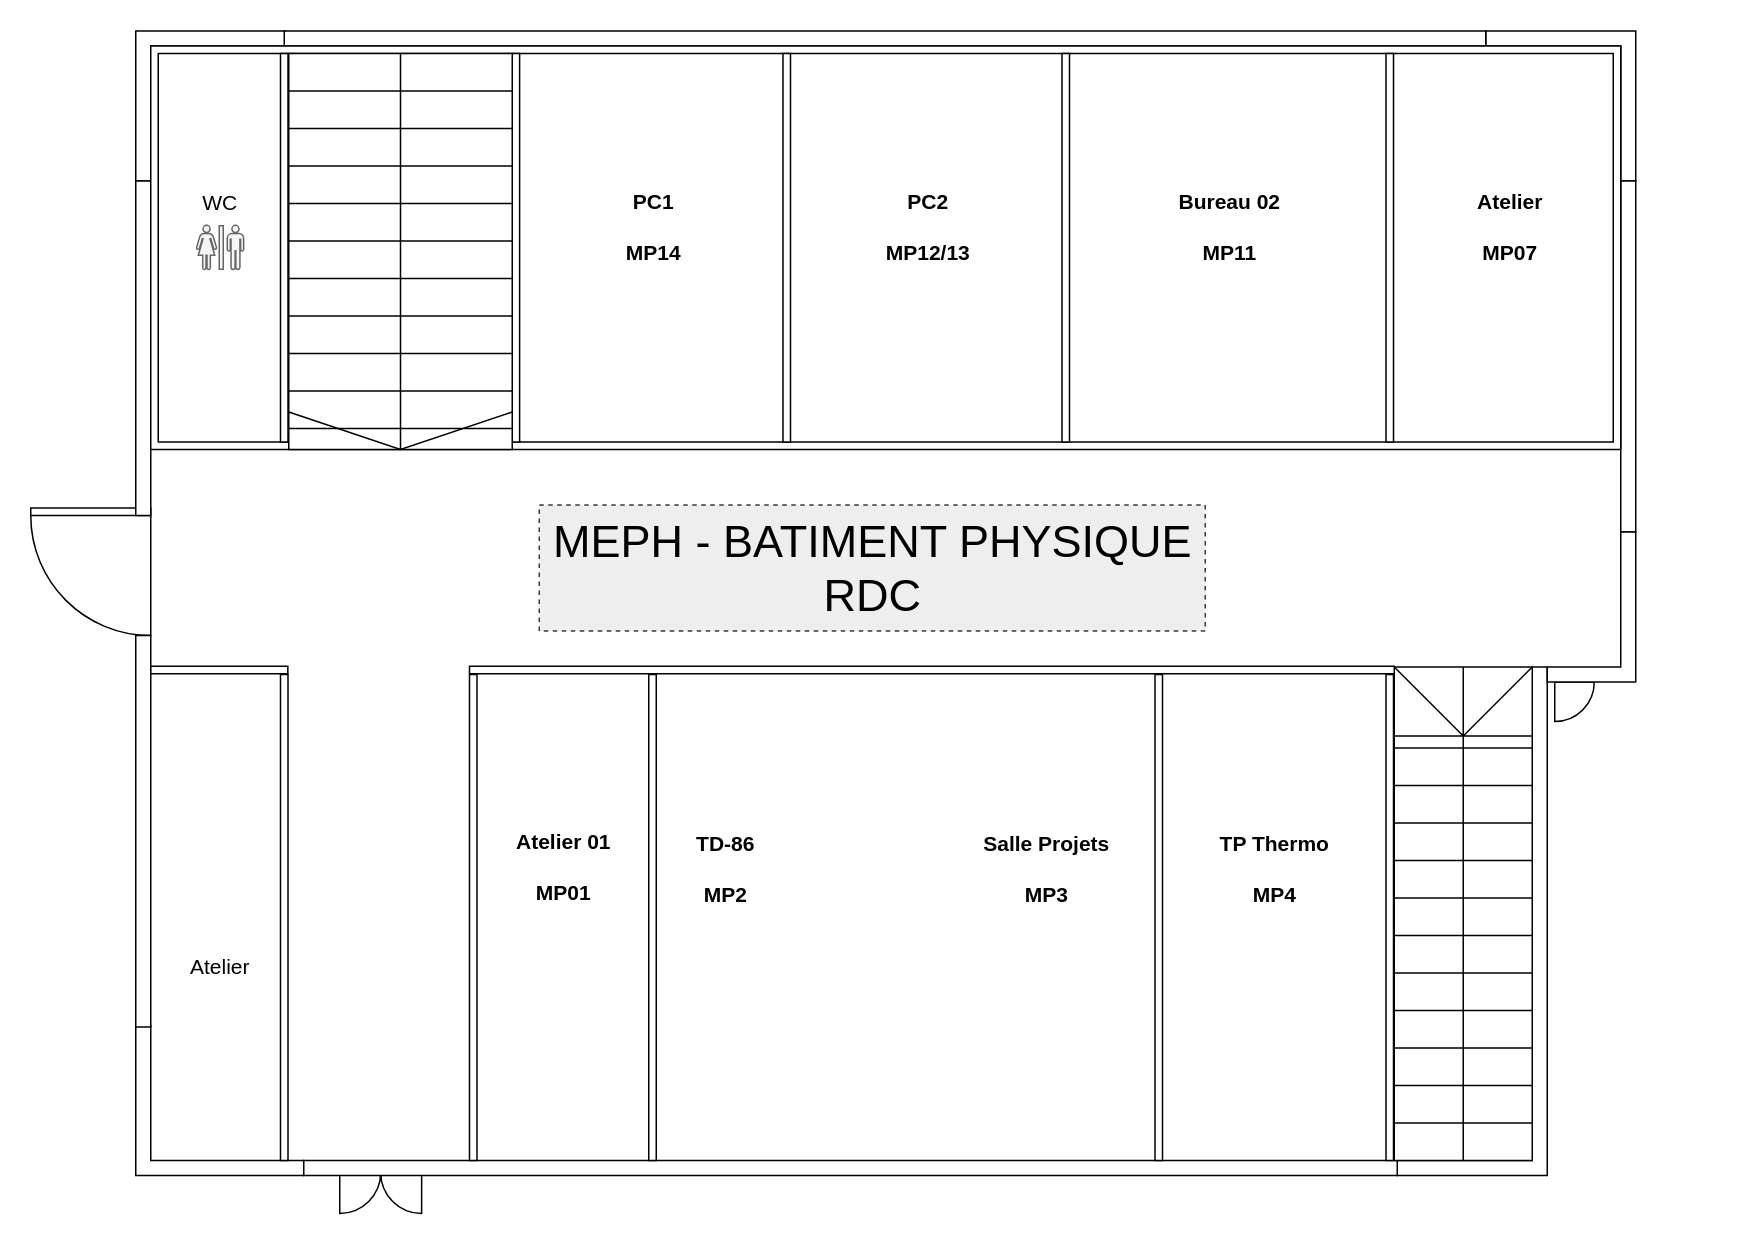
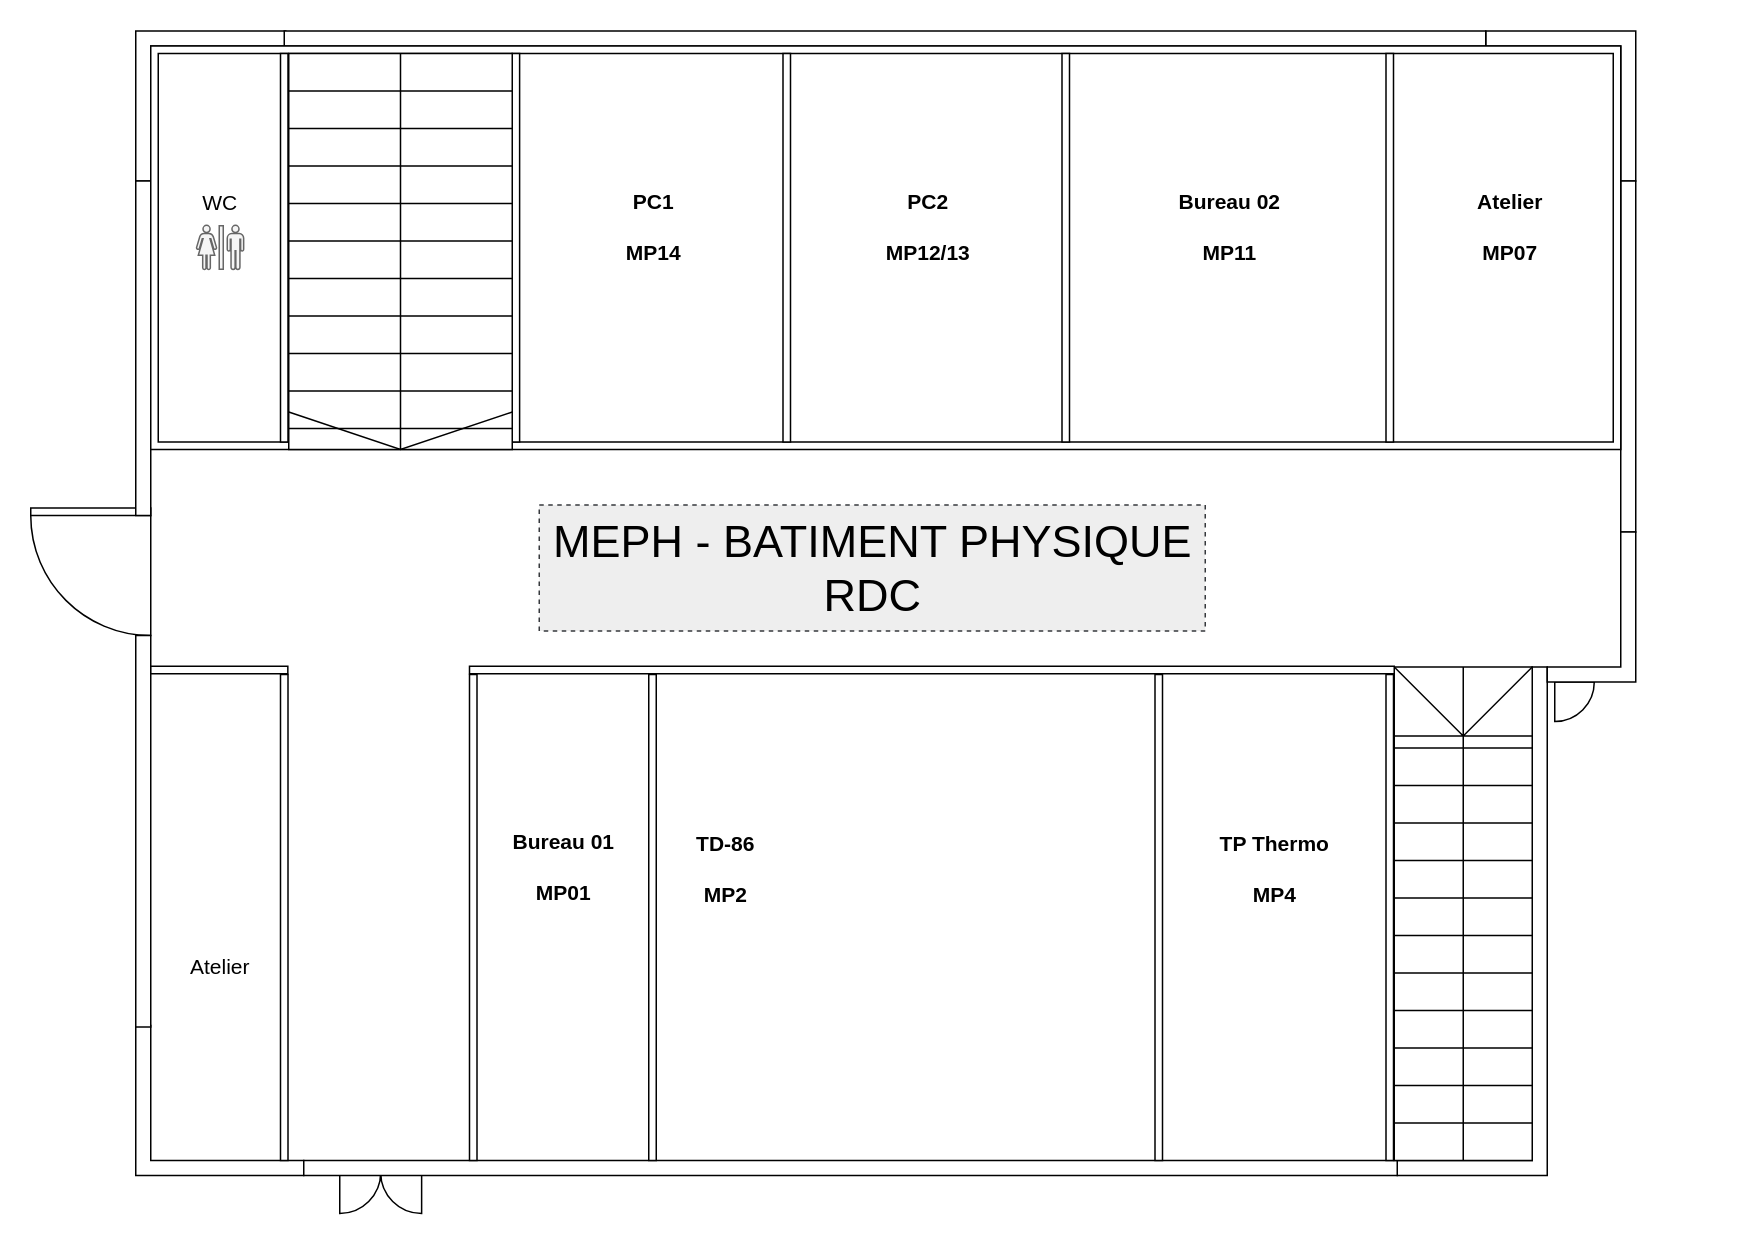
(564, 868) -> (564, 868)
(1046, 869) -> none
